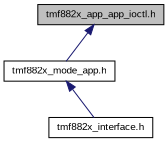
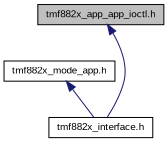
(77, 47) -> (125, 76)
